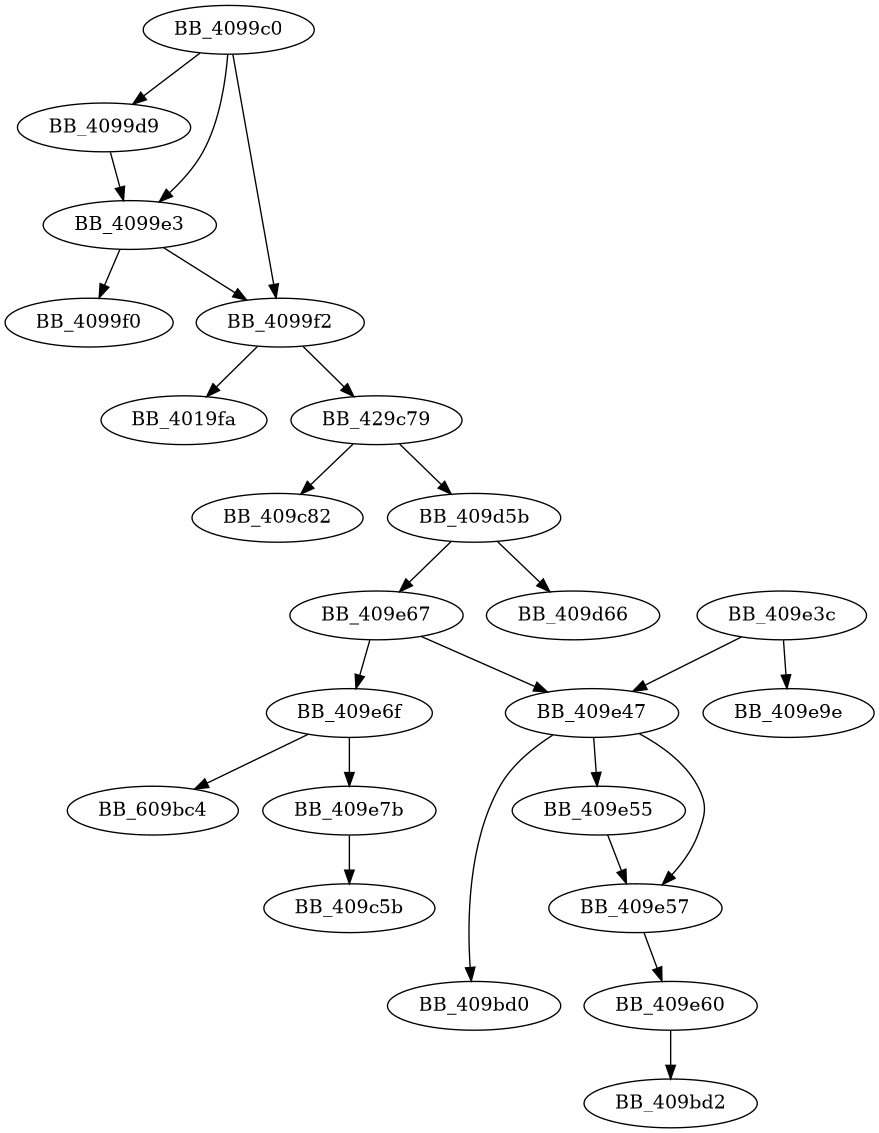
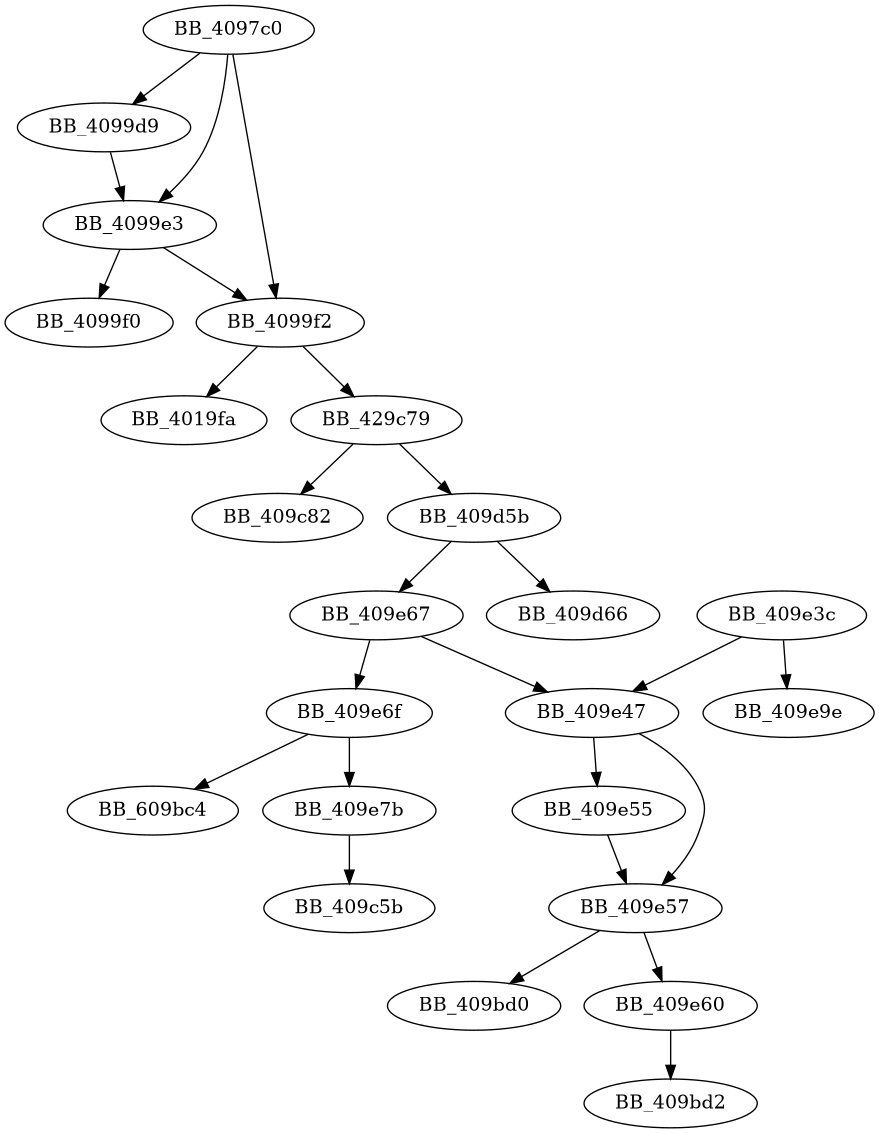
(229, 30) -> (229, 30)
(480, 838) -> (561, 954)
